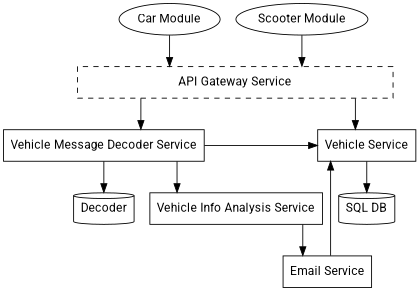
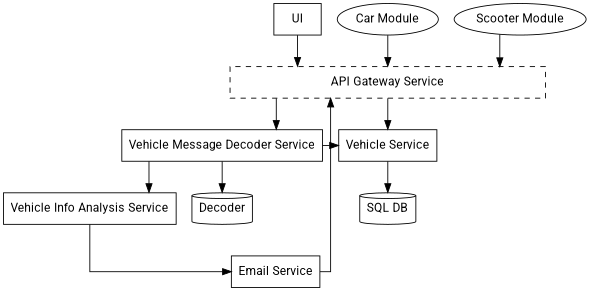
none -> (298, 19)
(331, 213) -> (331, 195)
